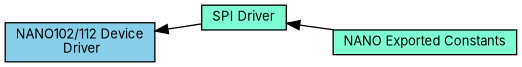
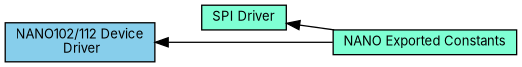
(185, 26) -> (251, 42)
